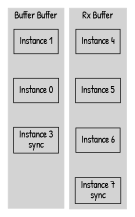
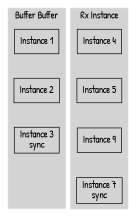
(98, 16) -> (99, 16)
(36, 91) -> (37, 91)
(98, 140) -> (99, 140)
